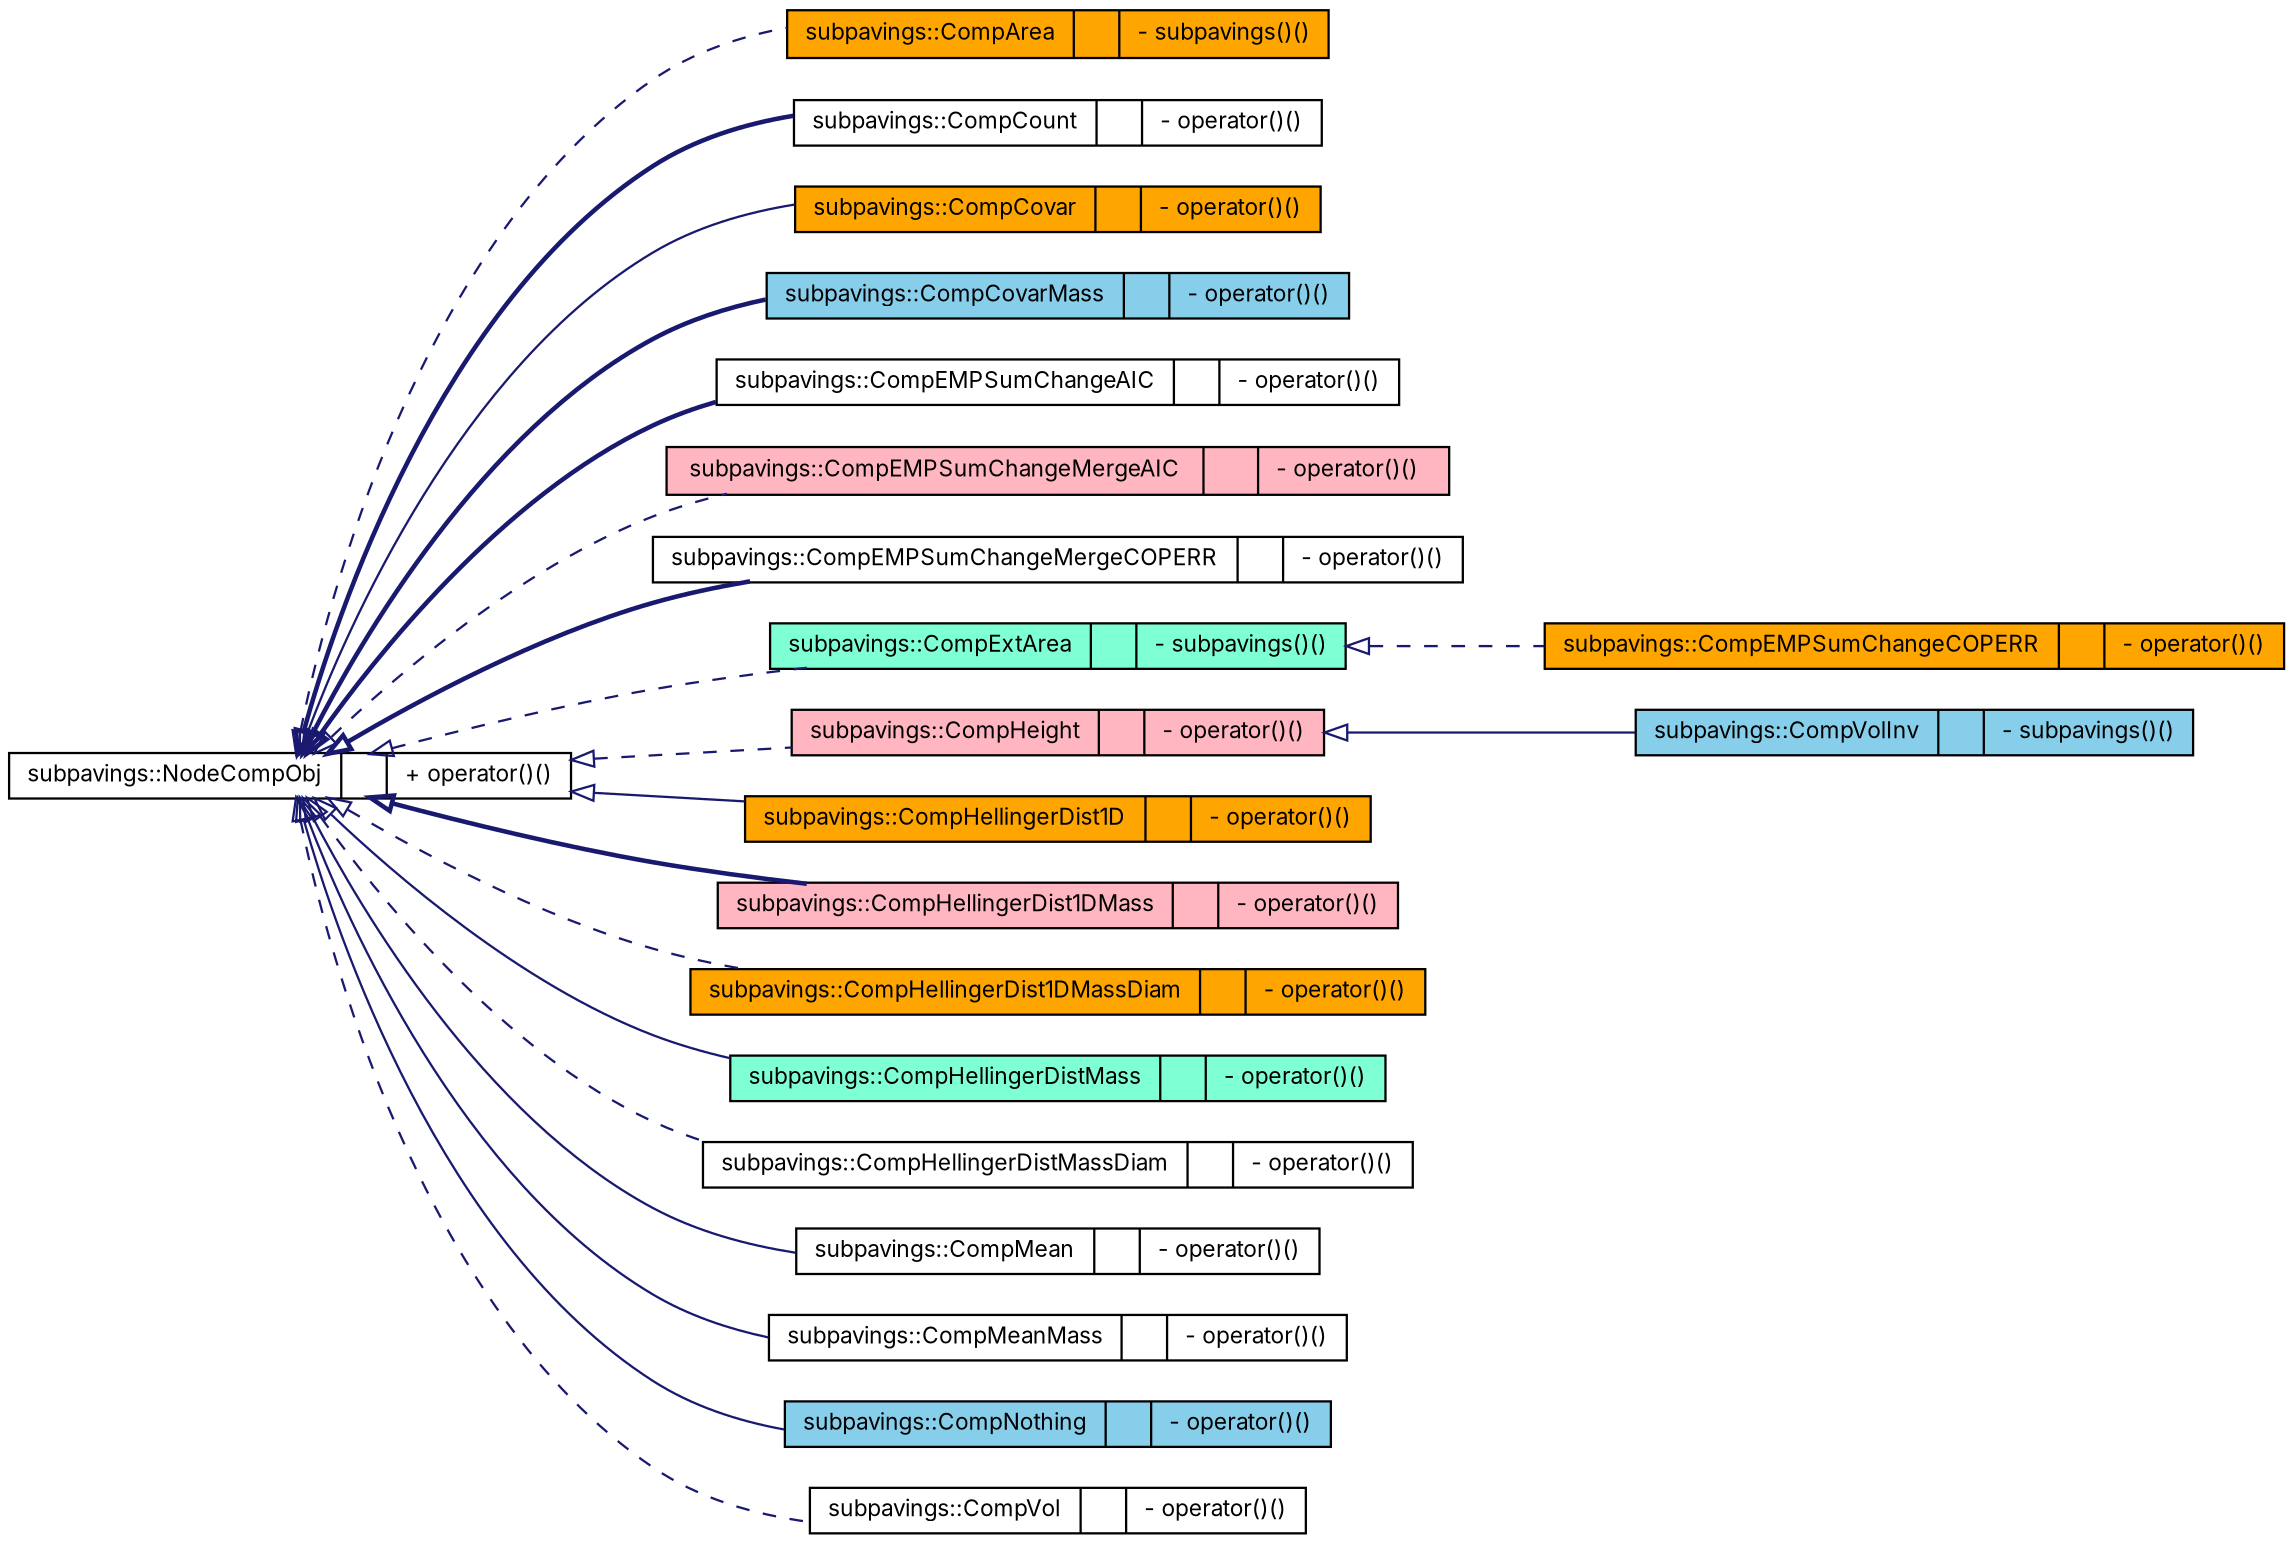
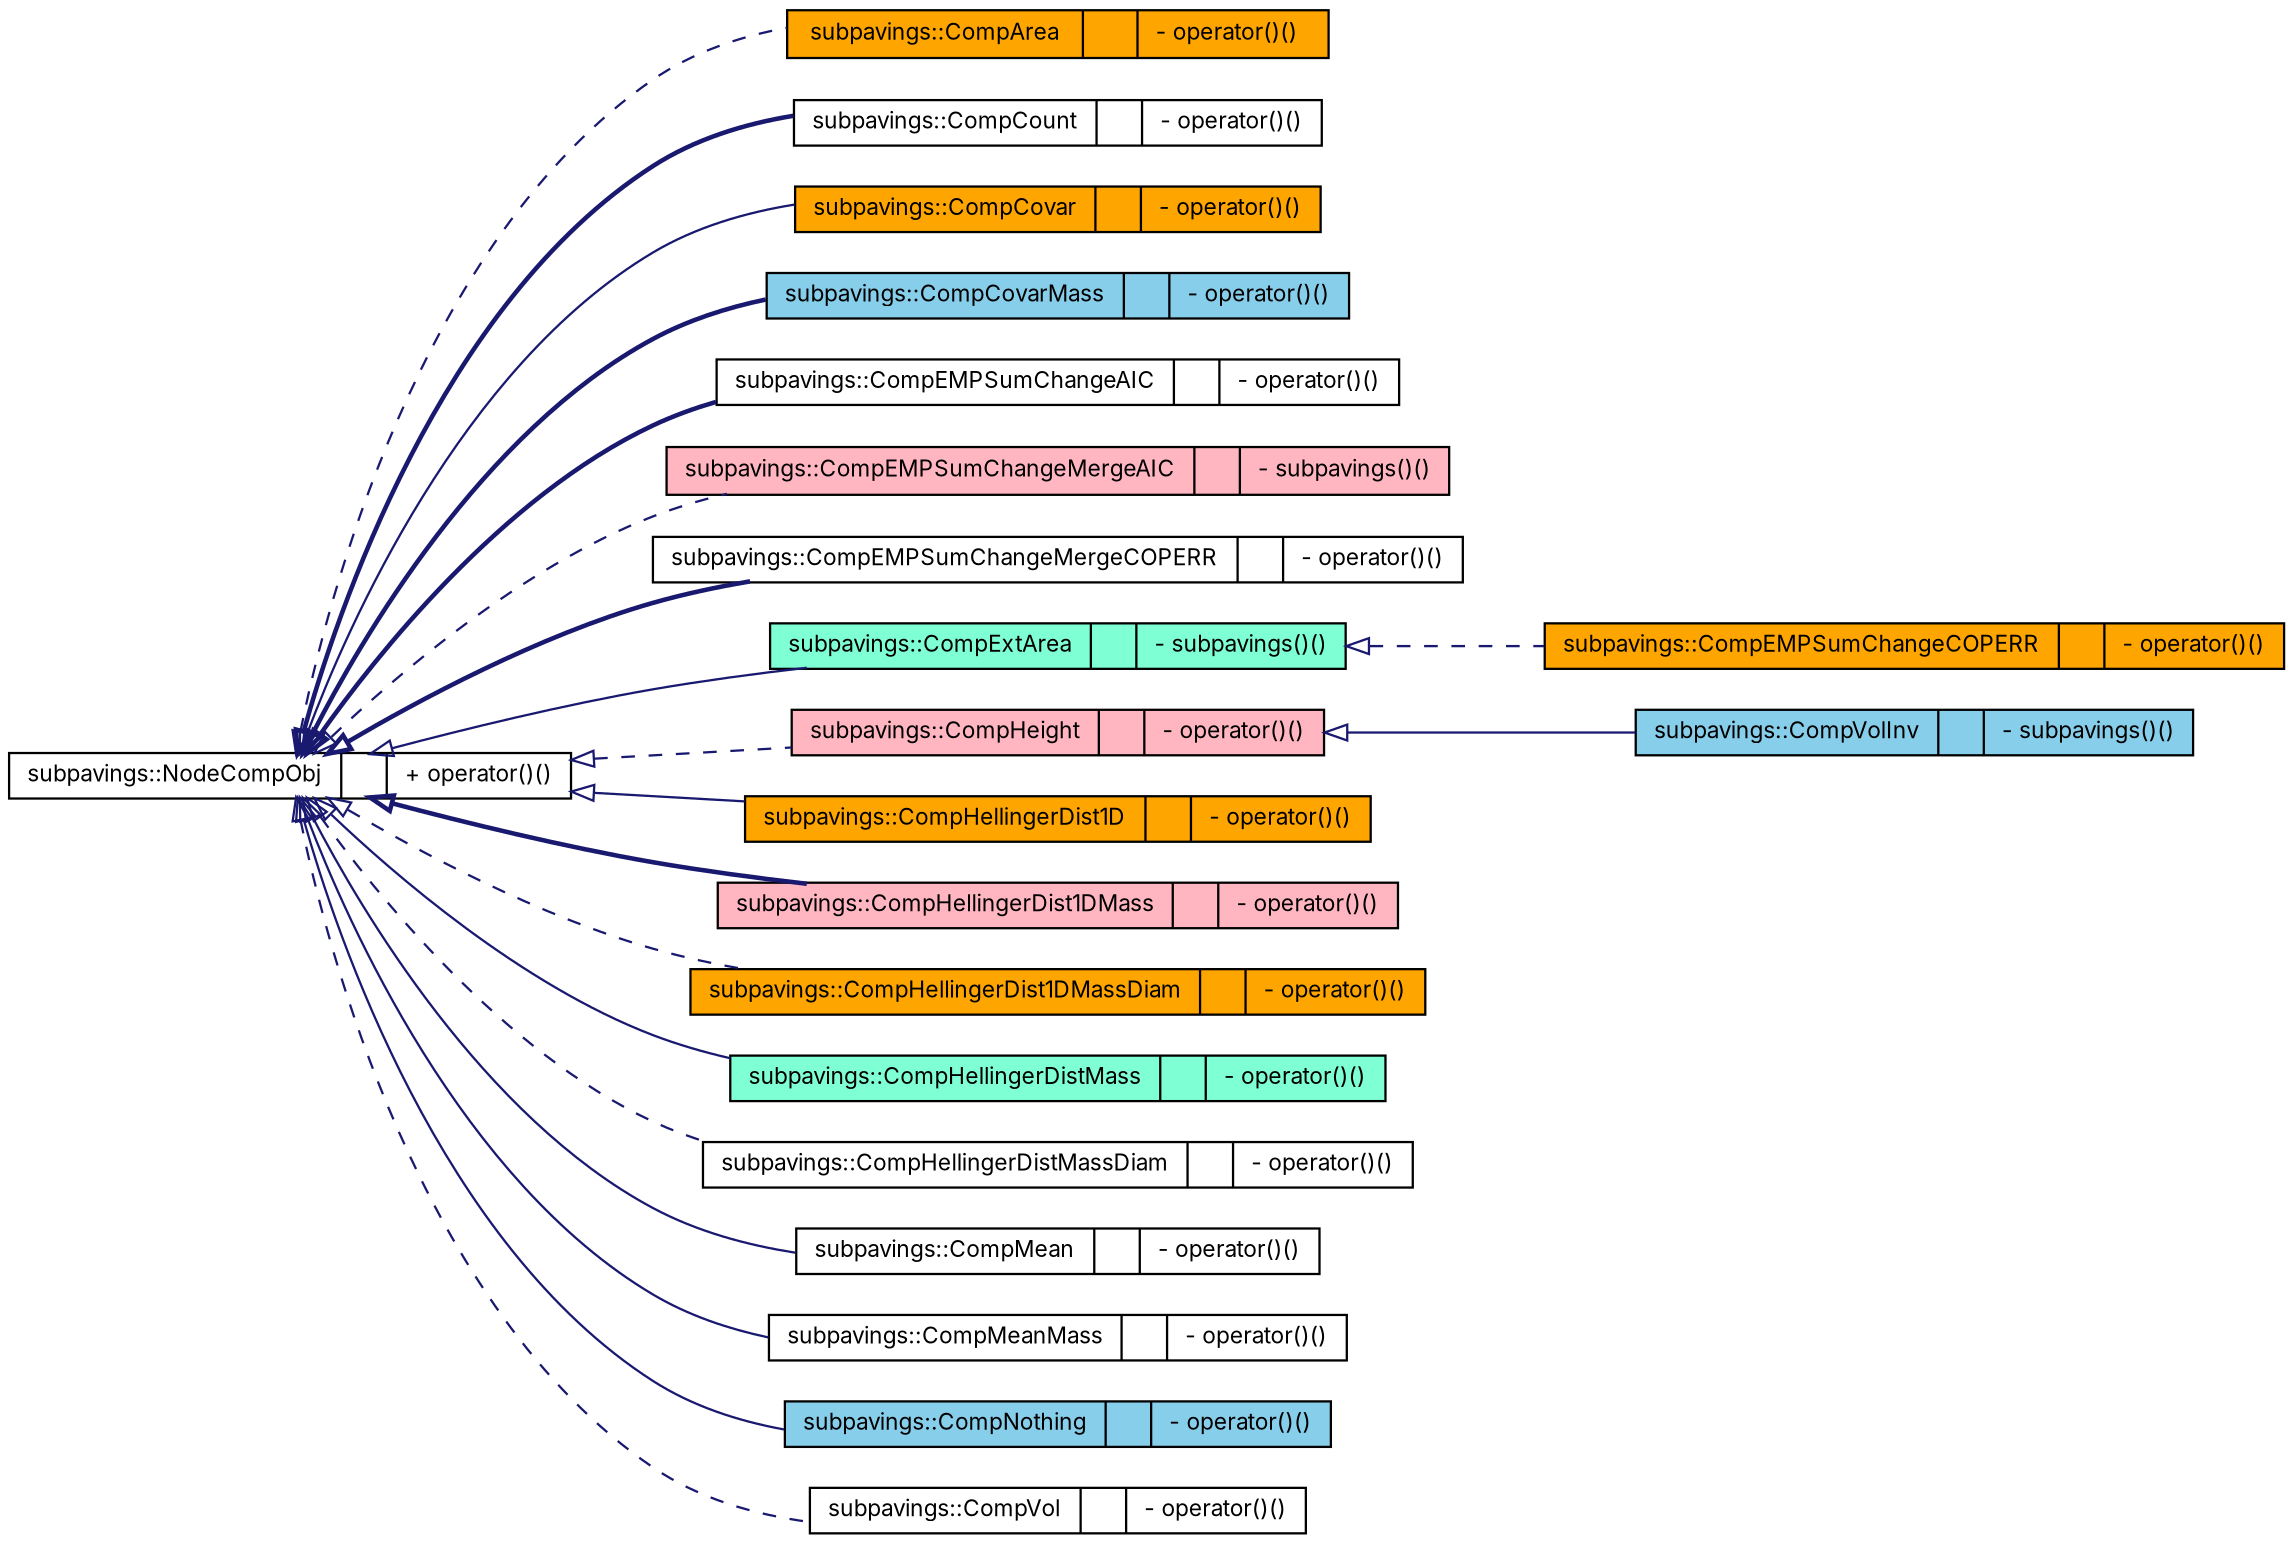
(1224, 33) -> (1227, 33)
(1348, 470) -> (1345, 470)
(598, 700) -> (598, 700)
